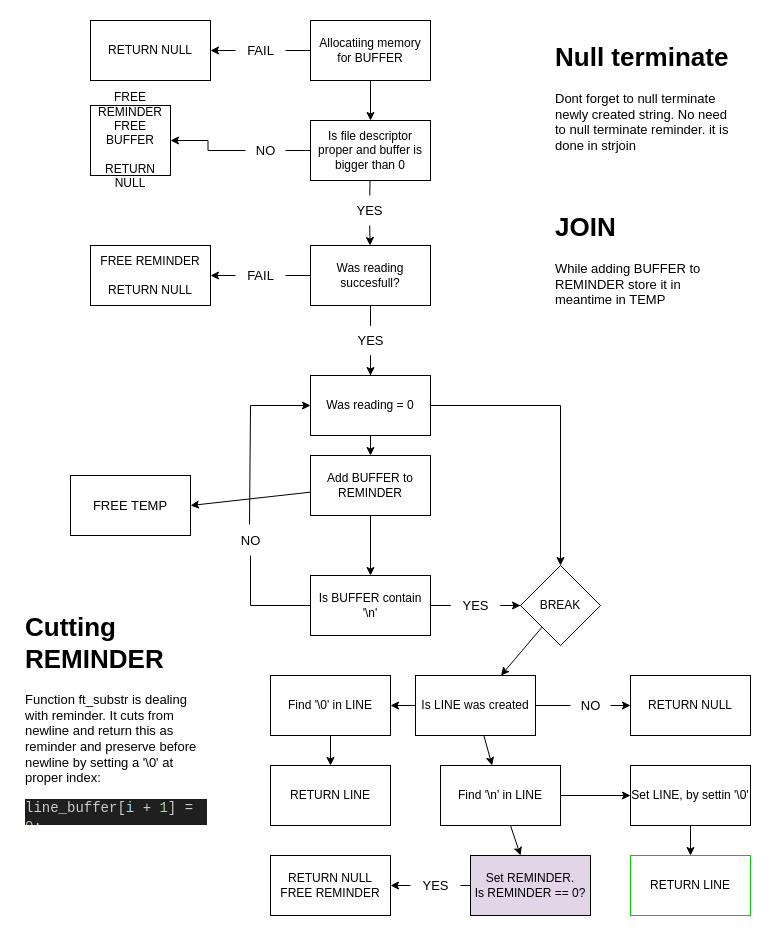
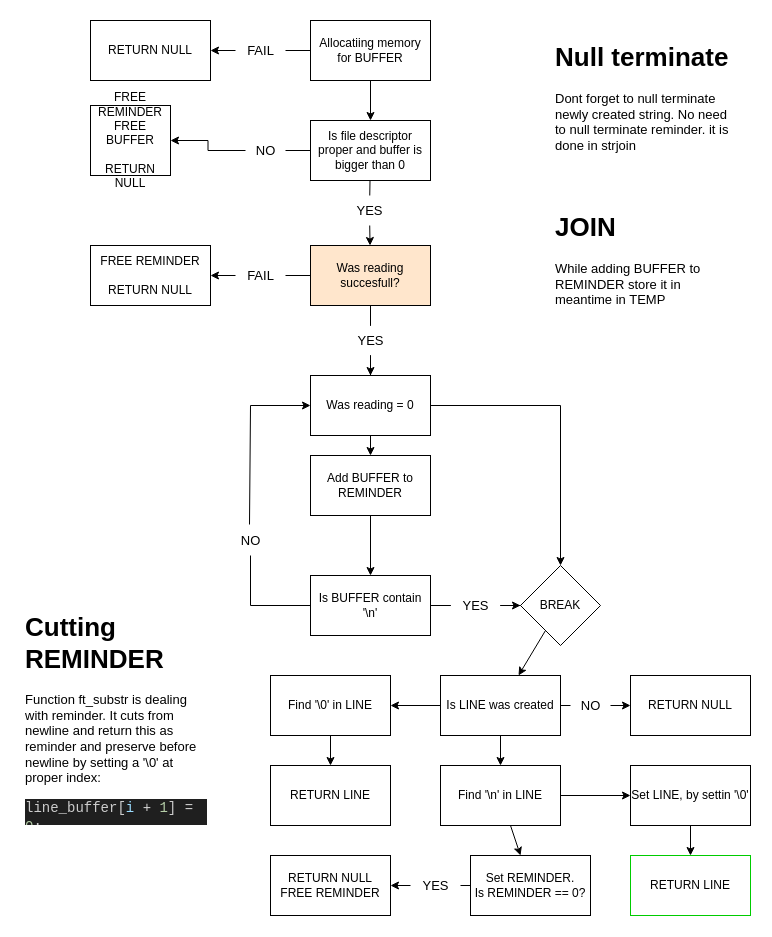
(371, 276) -> (371, 276)
(254, 498) -> none
(131, 506) -> none
(476, 706) -> (501, 706)
(531, 886) -> (531, 886)
